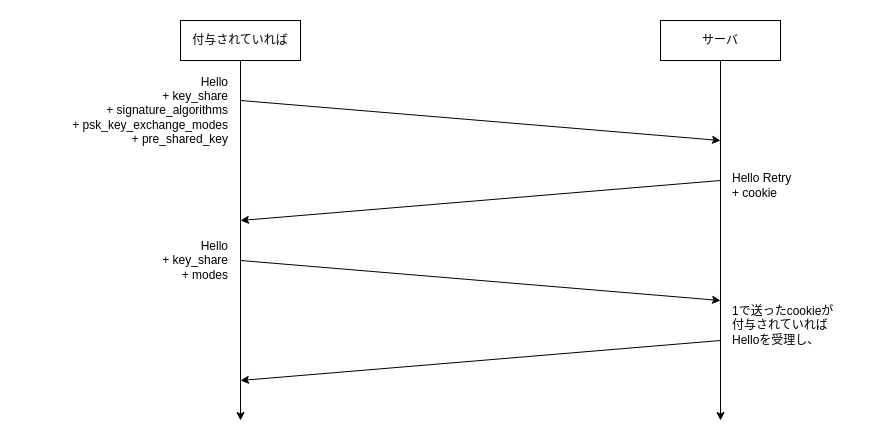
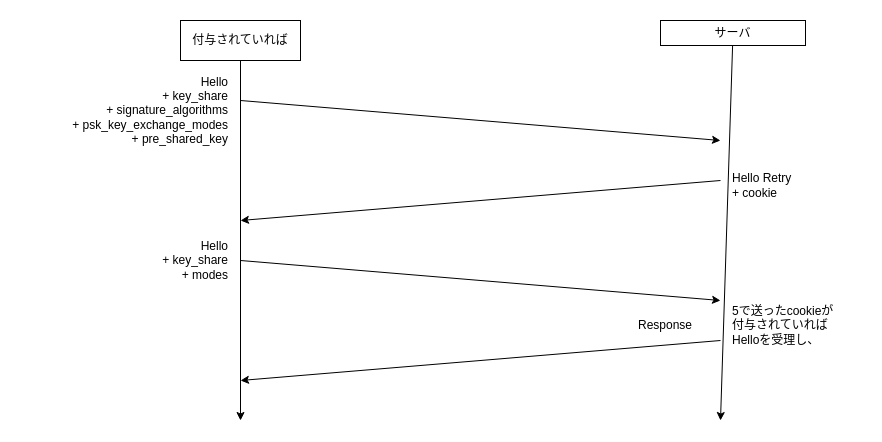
(721, 41) -> (733, 33)
none -> (666, 326)
(784, 326) -> (784, 326)
